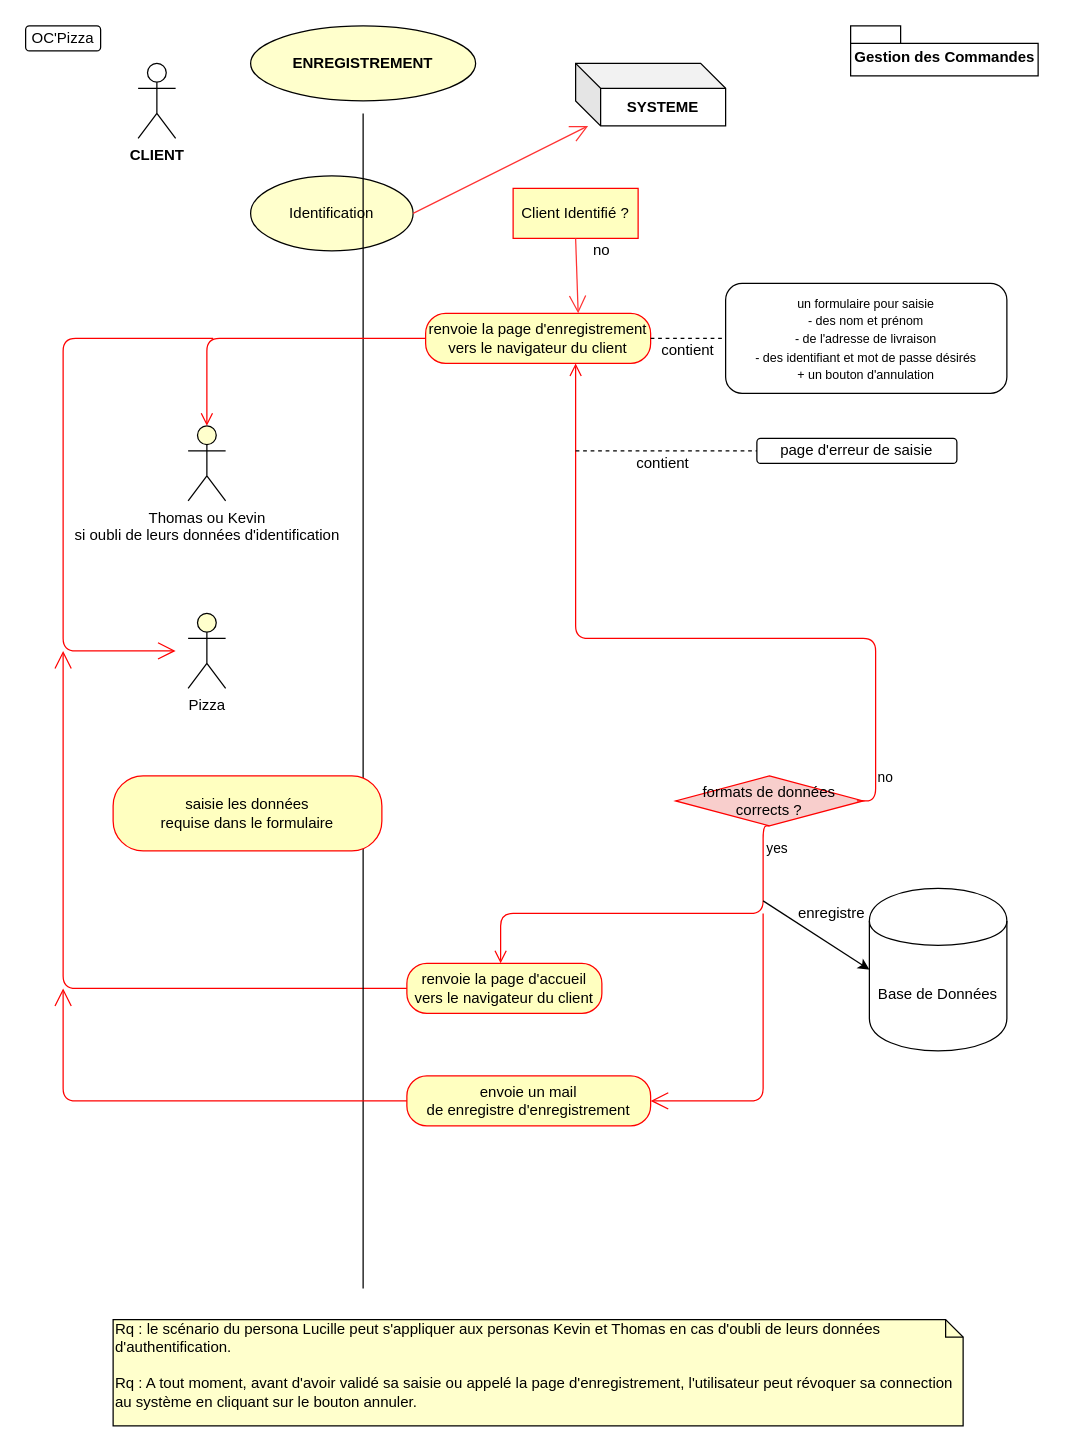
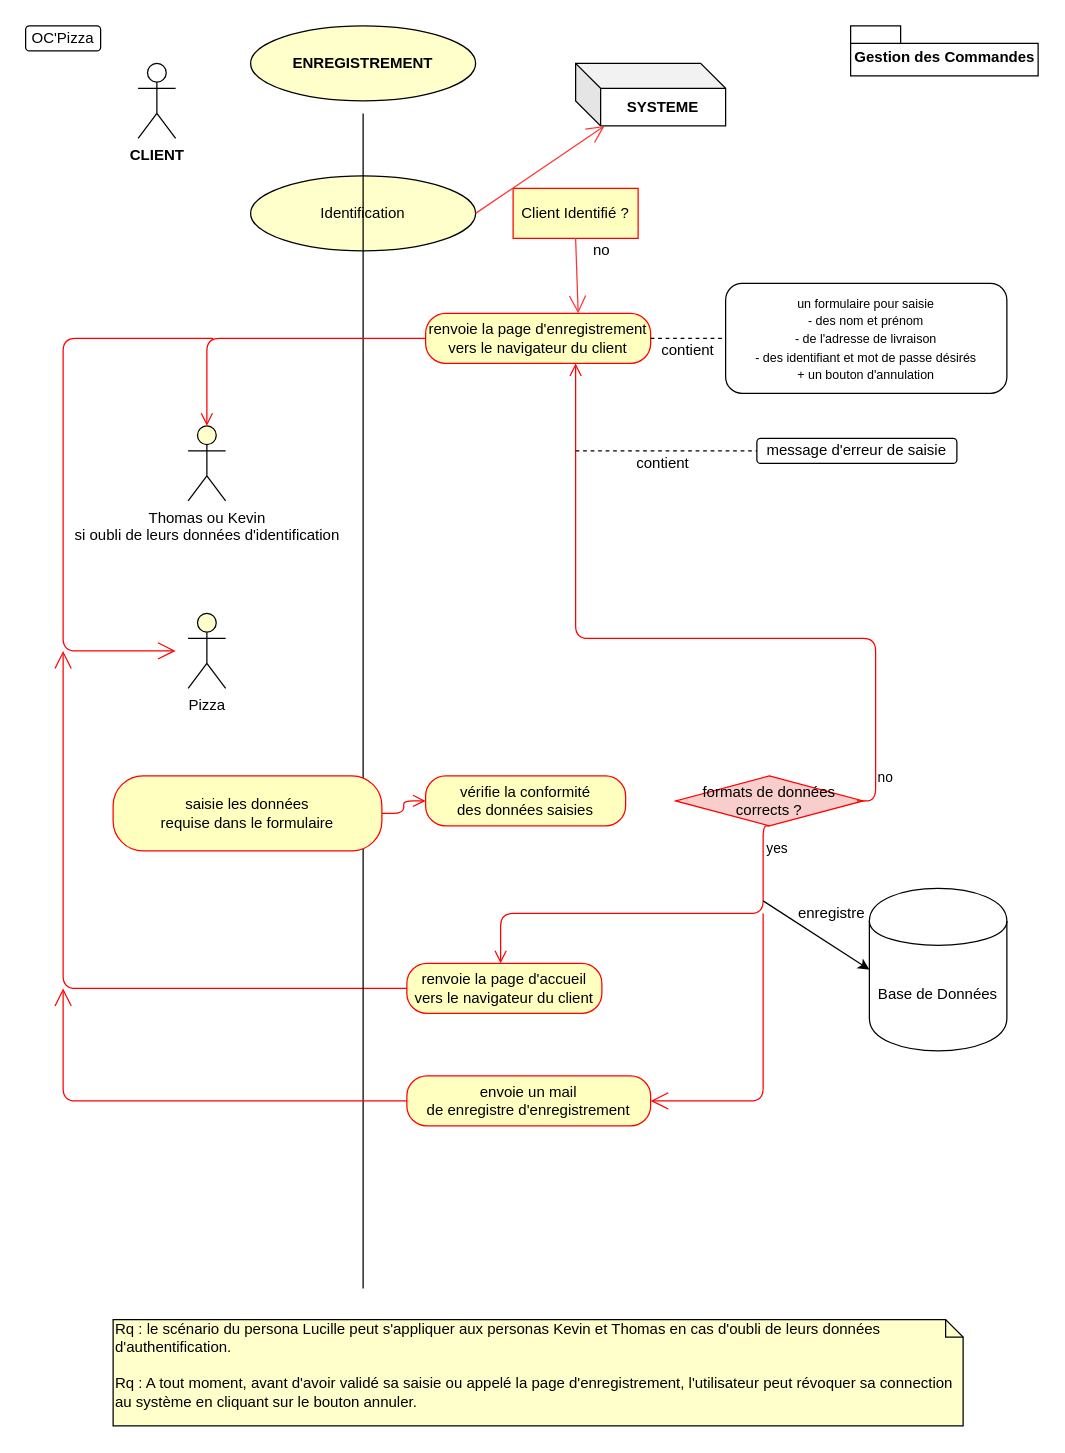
(332, 213) -> (363, 213)
(857, 451) -> (857, 451)
none -> (526, 801)
none -> (404, 807)
